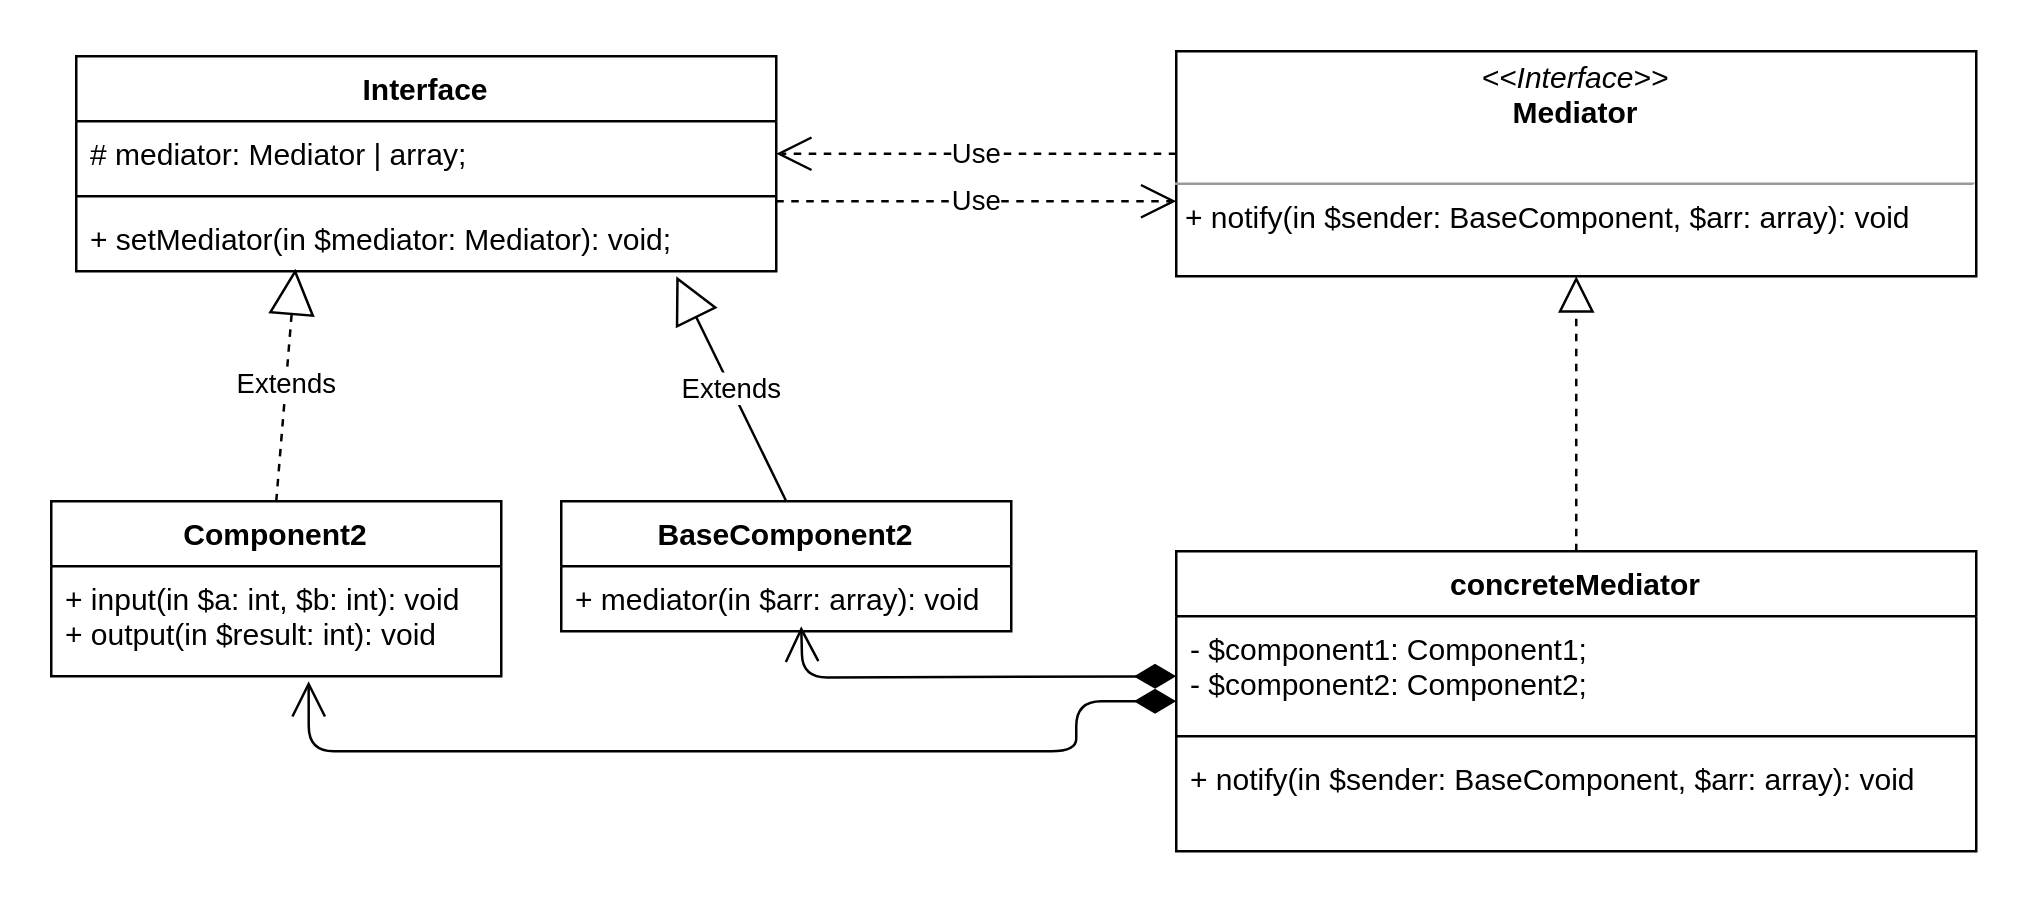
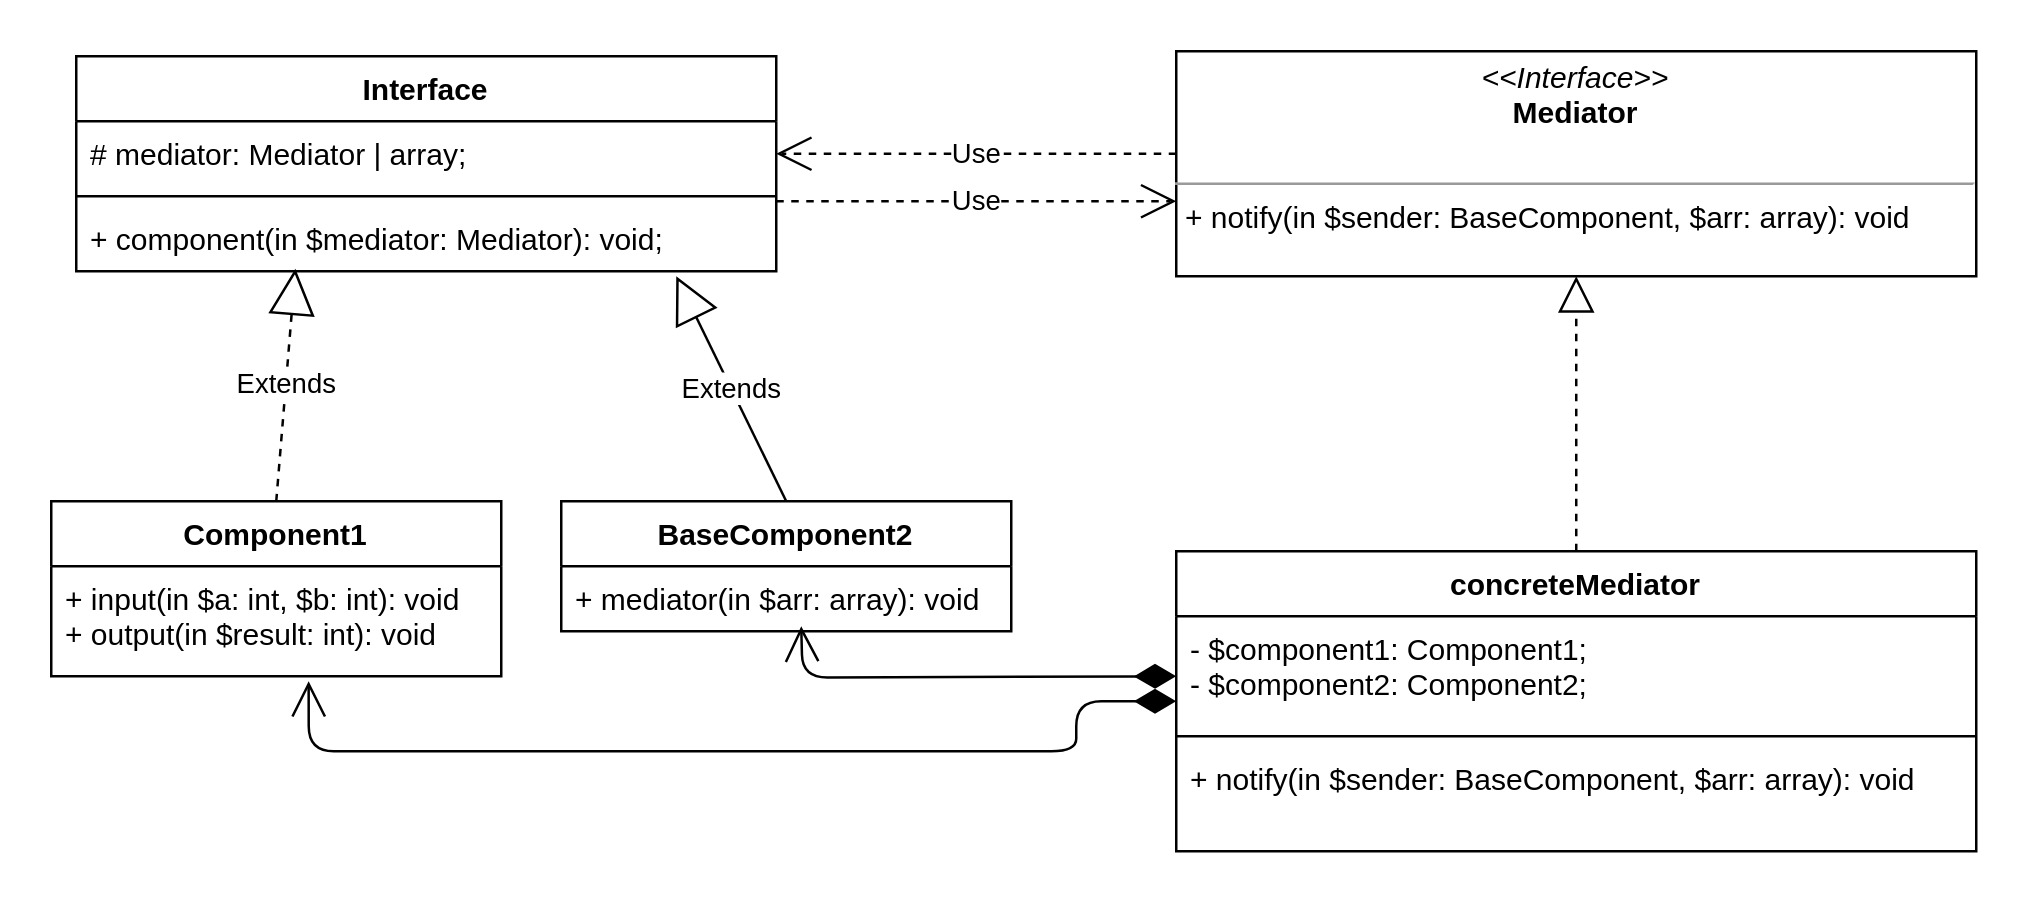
(413, 240) -> (400, 240)
(275, 535) -> (275, 535)
